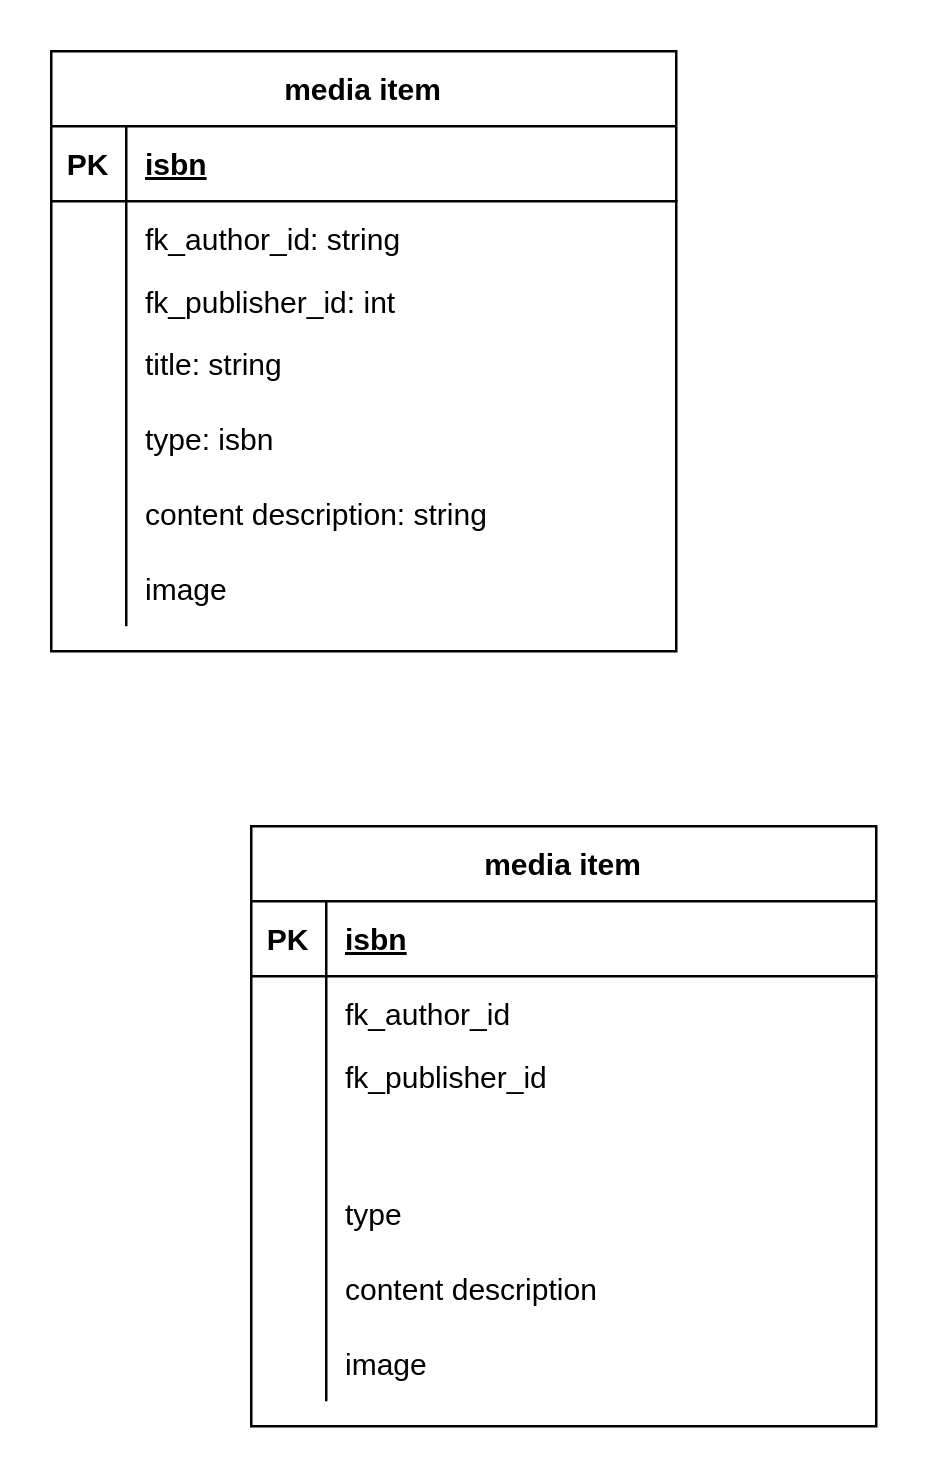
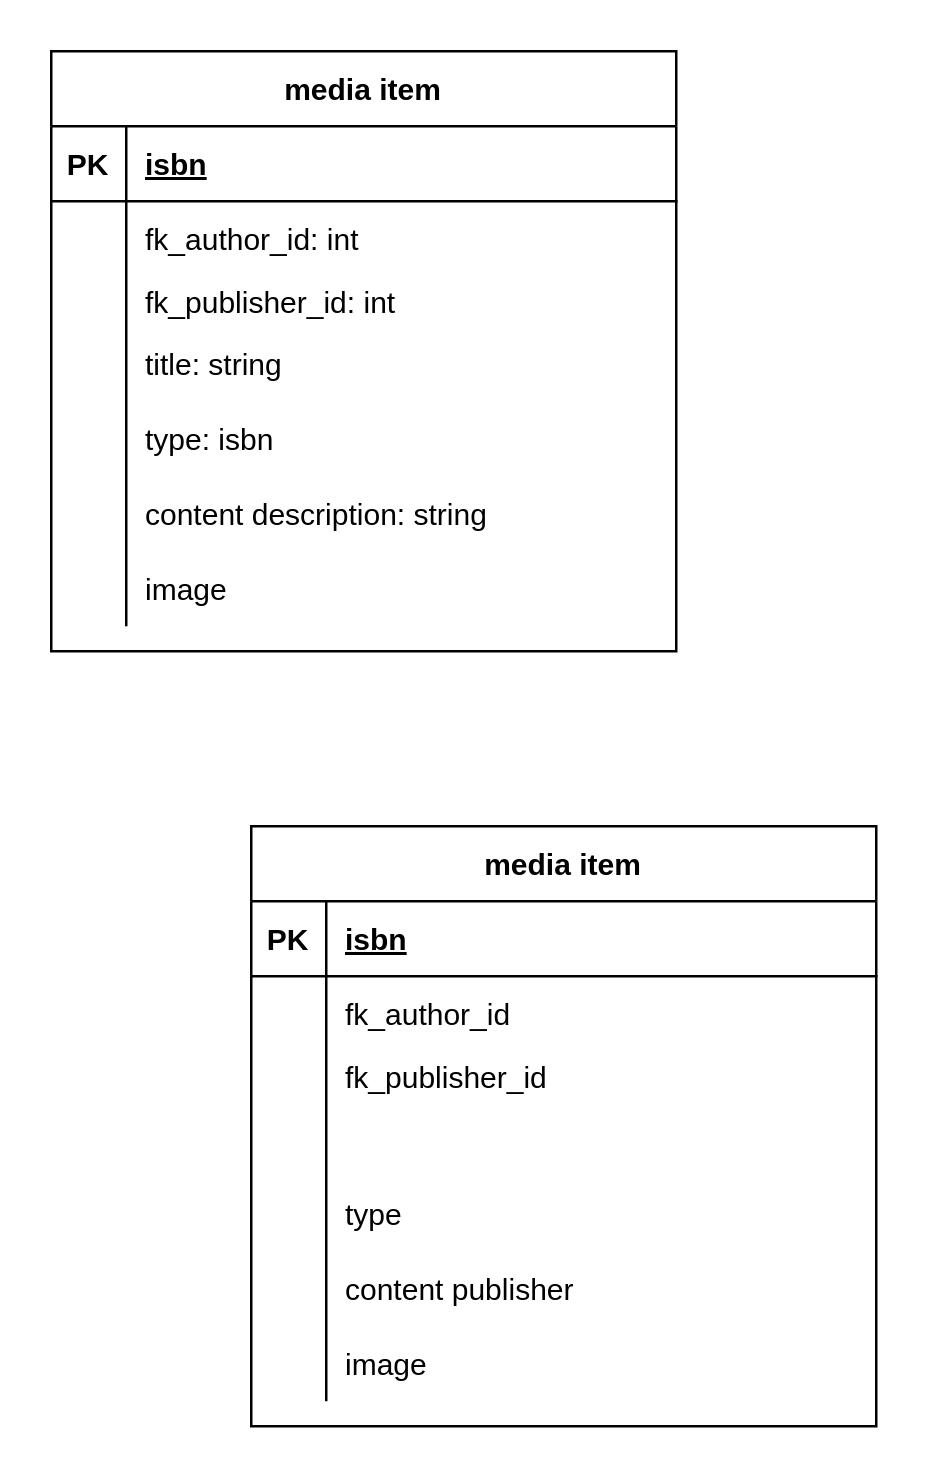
(297, 240) -> (272, 240)
(493, 1290) -> (476, 1290)
